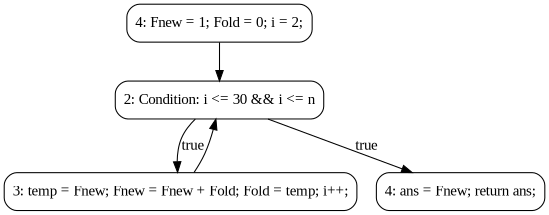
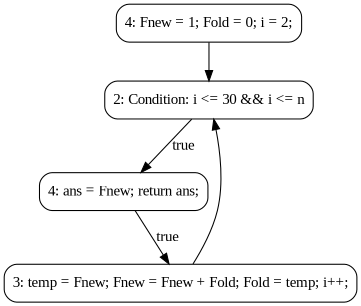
(181, 138) -> (149, 233)
